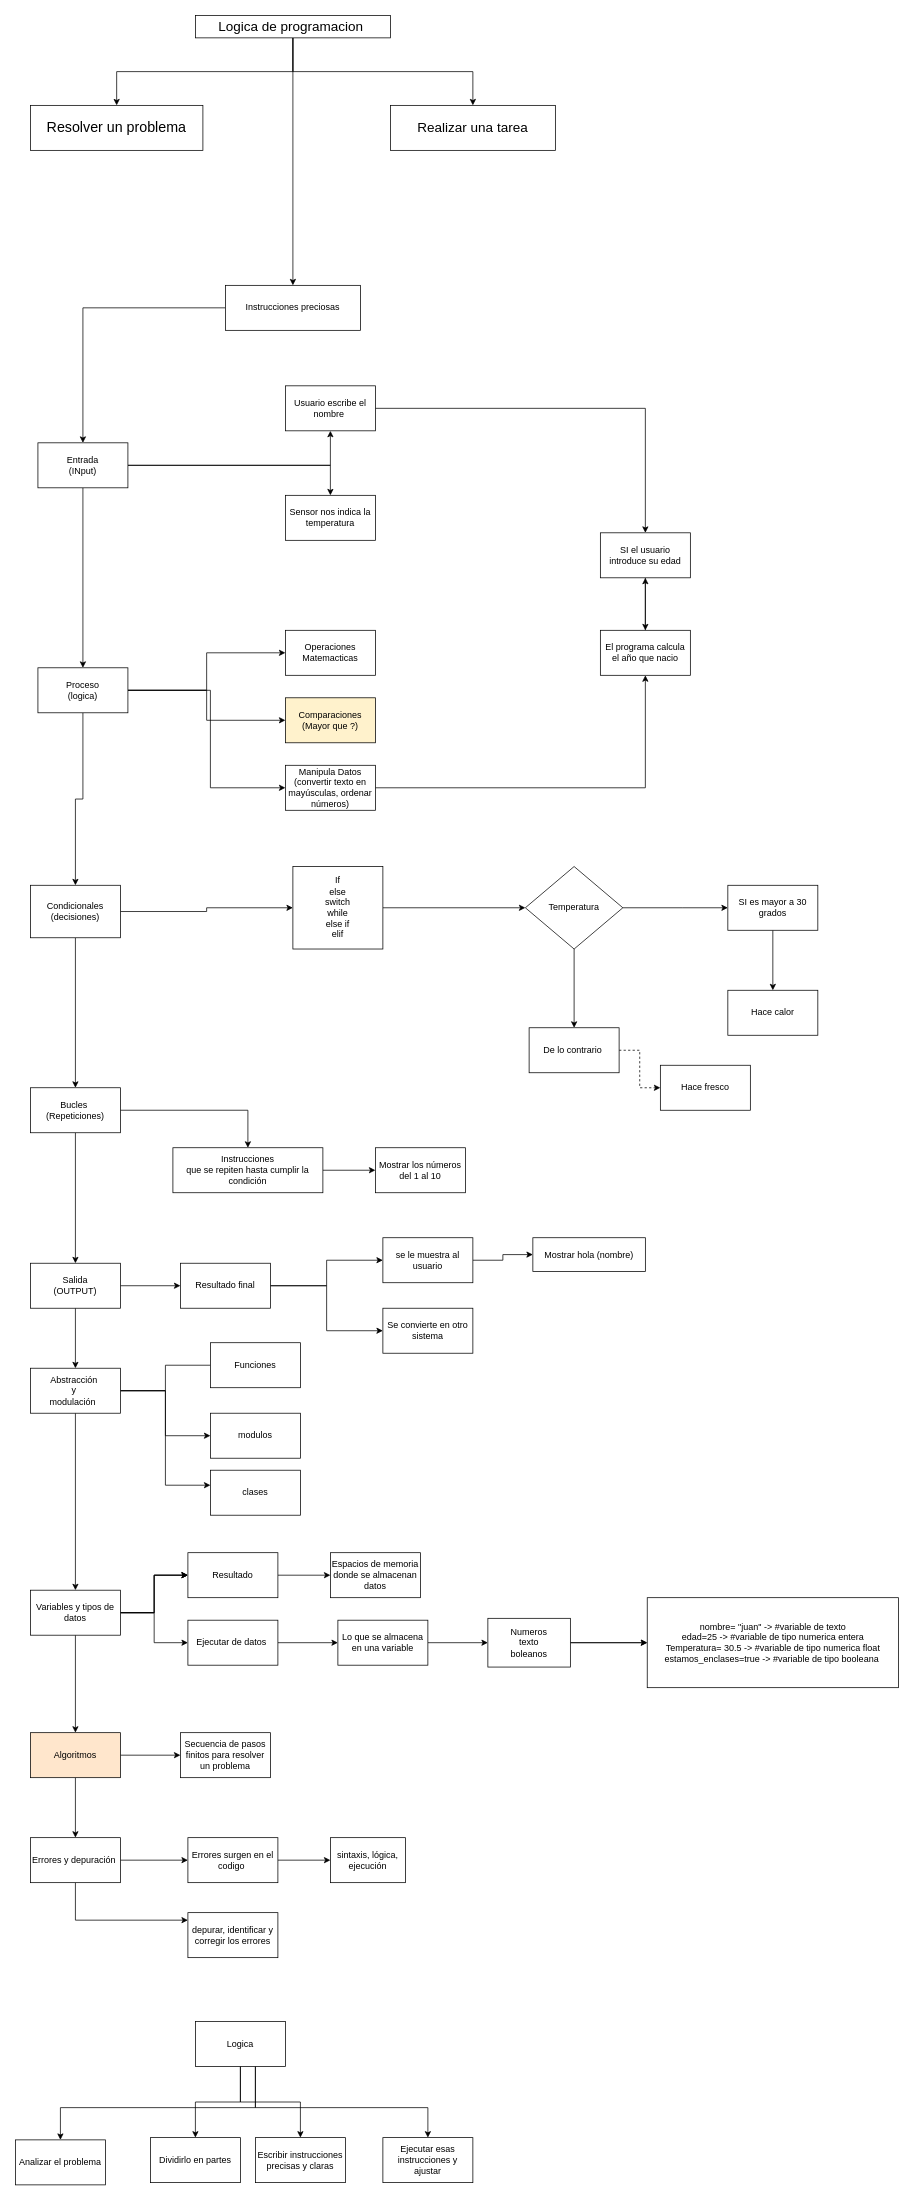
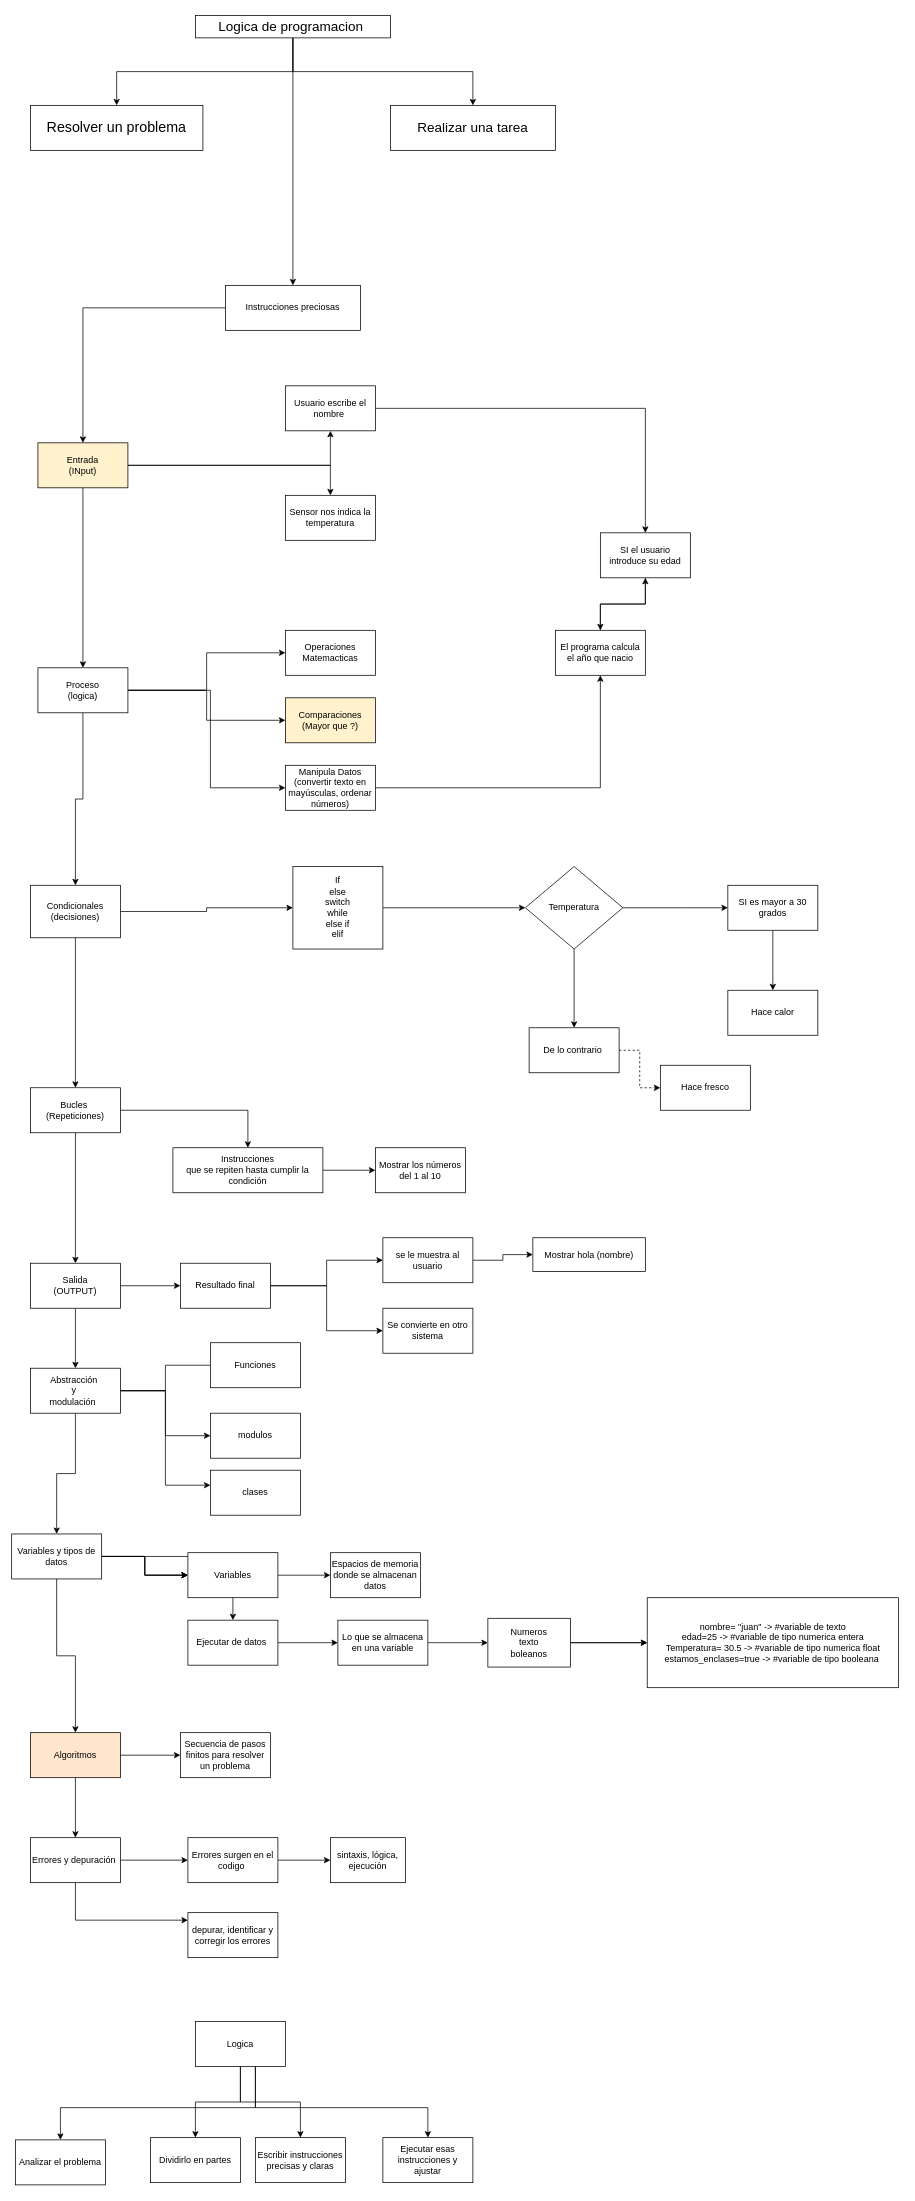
(83, 465) -> (83, 465)
(645, 653) -> (600, 653)
(233, 1575) -> (233, 1575)
(75, 1613) -> (57, 1557)
